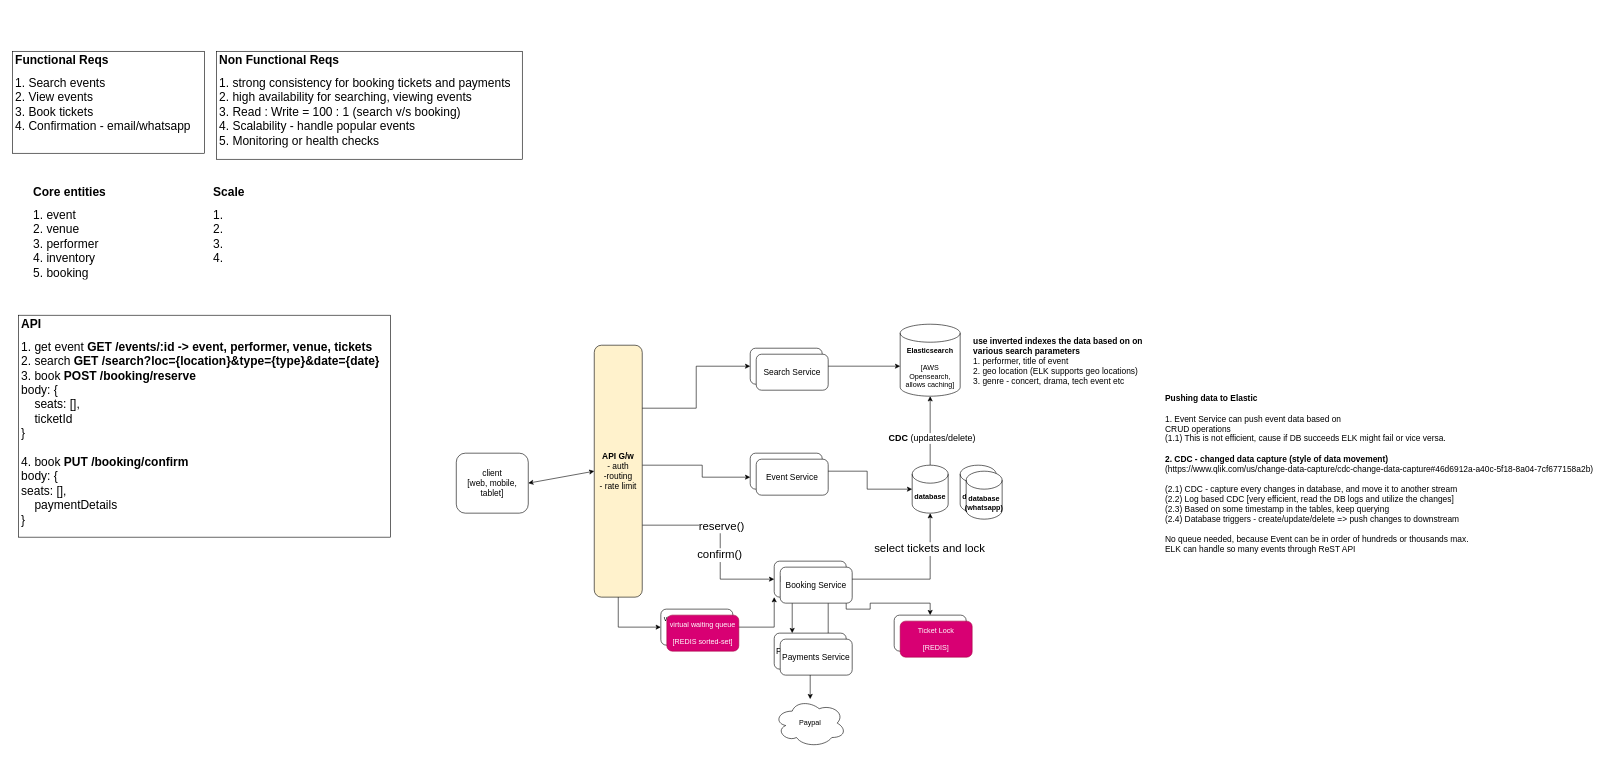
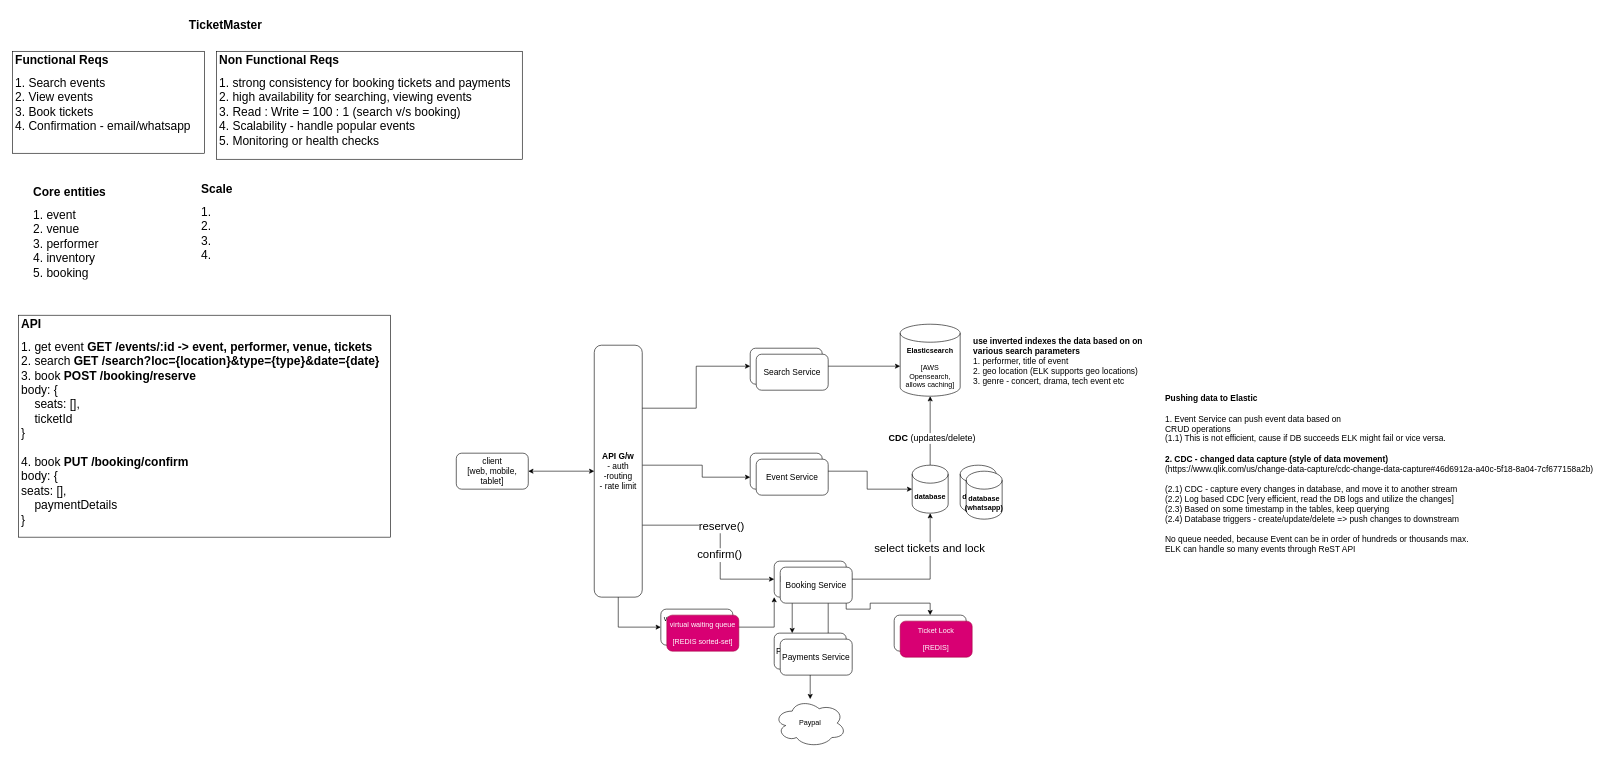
none -> (225, 24)
(342, 231) -> (330, 228)
(618, 471) -> (618, 471)
(492, 483) -> (492, 471)
